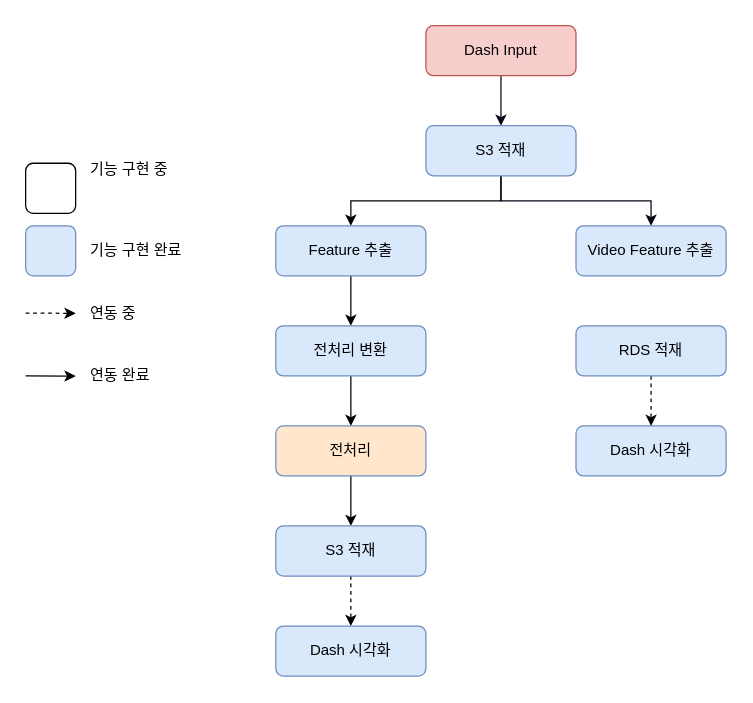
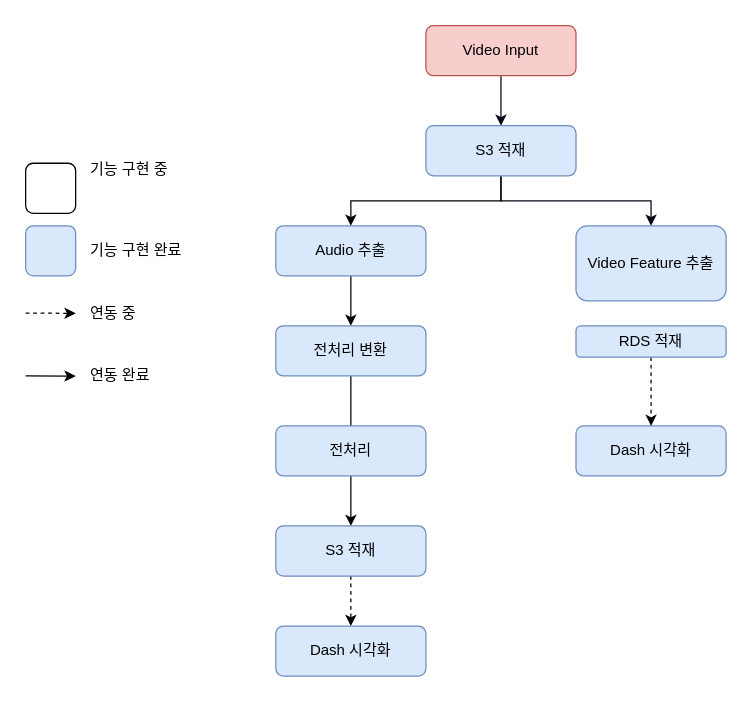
(501, 51) -> (501, 51)
(351, 251) -> (351, 251)
(651, 251) -> (651, 263)
(651, 351) -> (651, 341)
(351, 416) -> (351, 419)
(351, 451) -> (351, 451)
